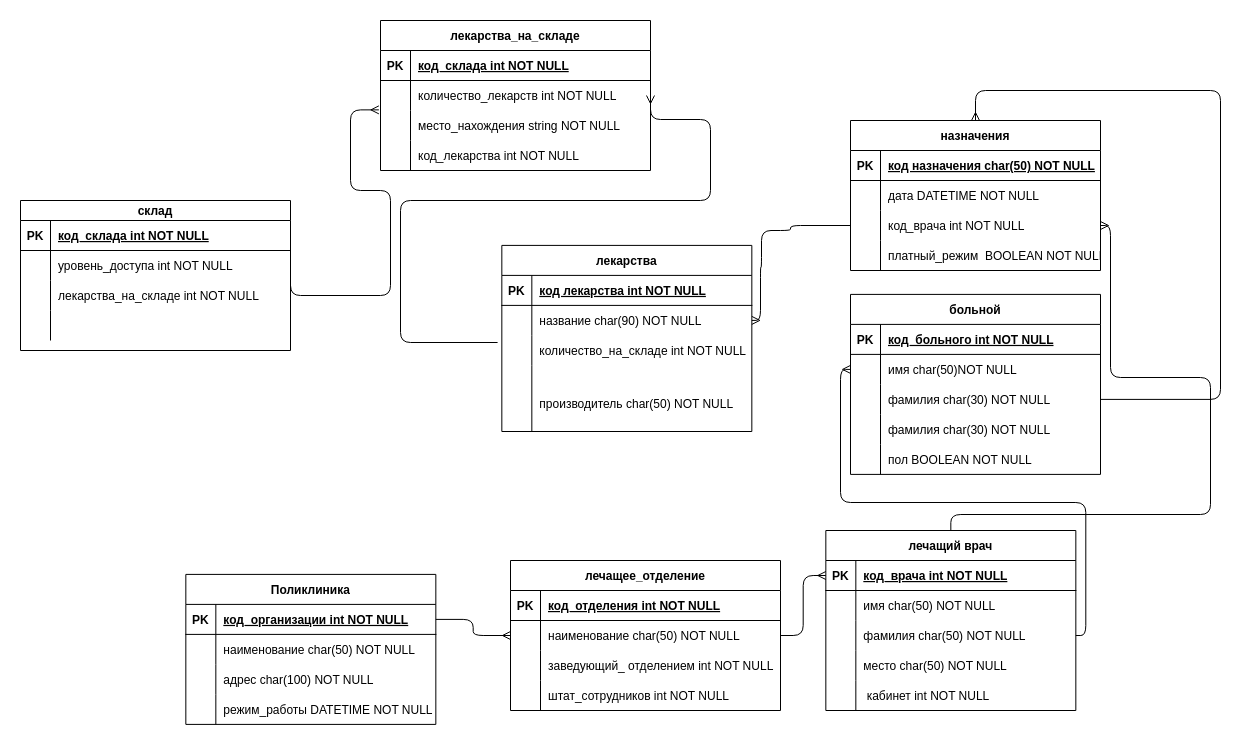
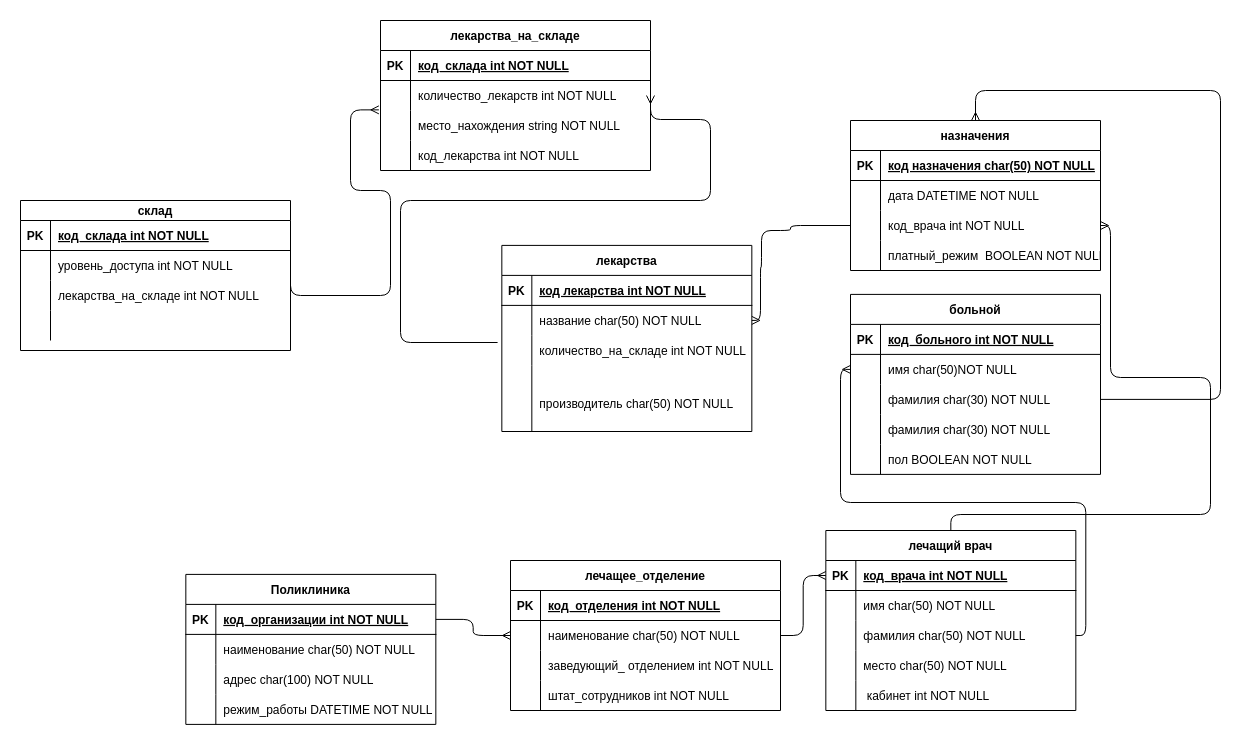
(622, 321) -> (622, 321)
